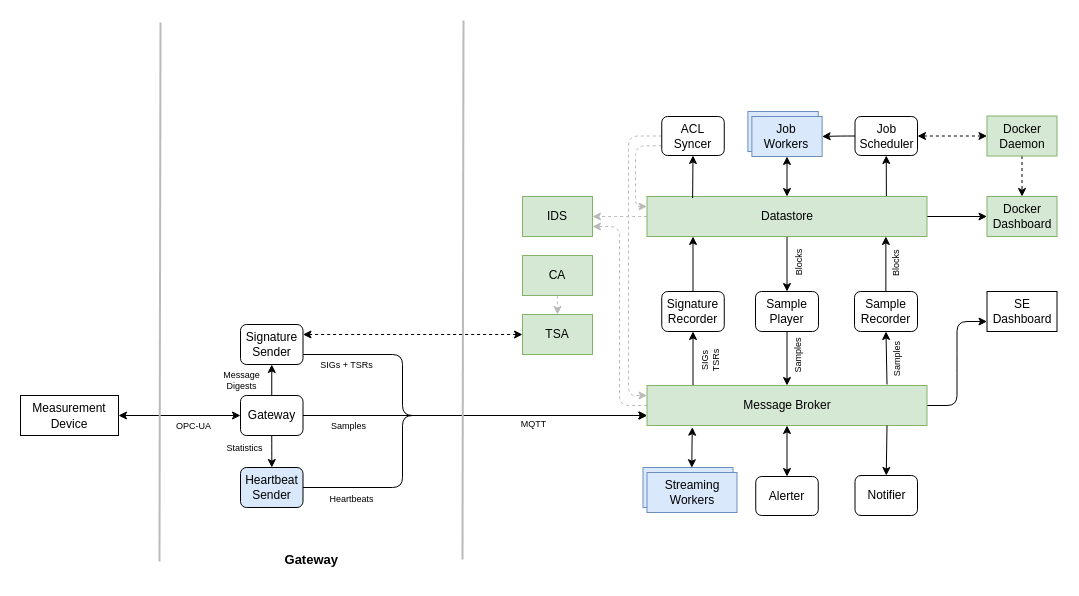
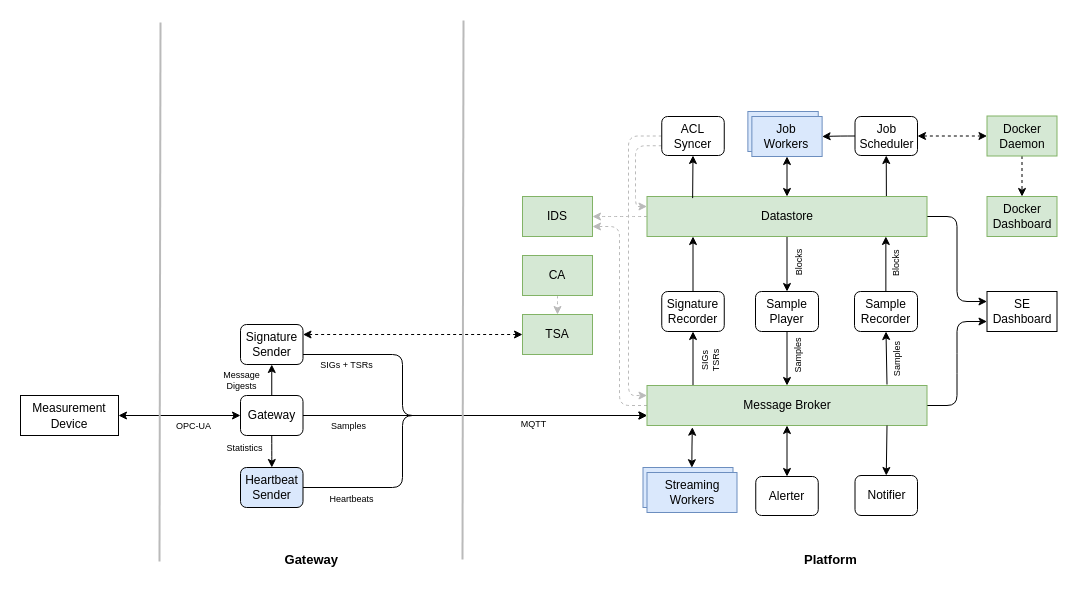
(964, 217) -> (957, 266)
none -> (833, 560)
